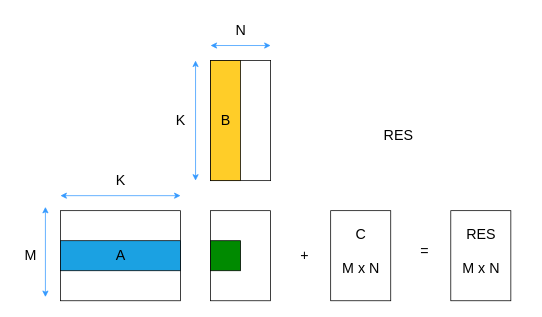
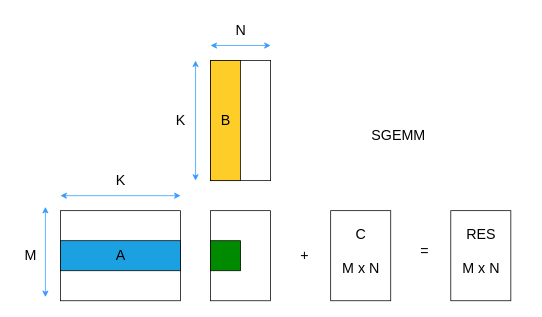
(398, 135) -> (398, 135)
